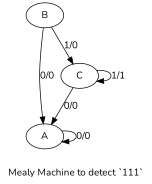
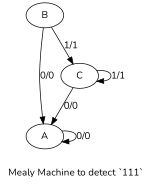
(71, 46) -> (71, 46)
